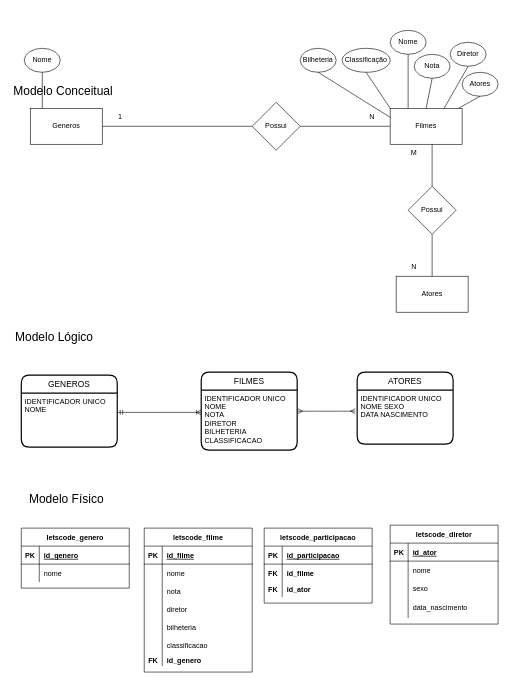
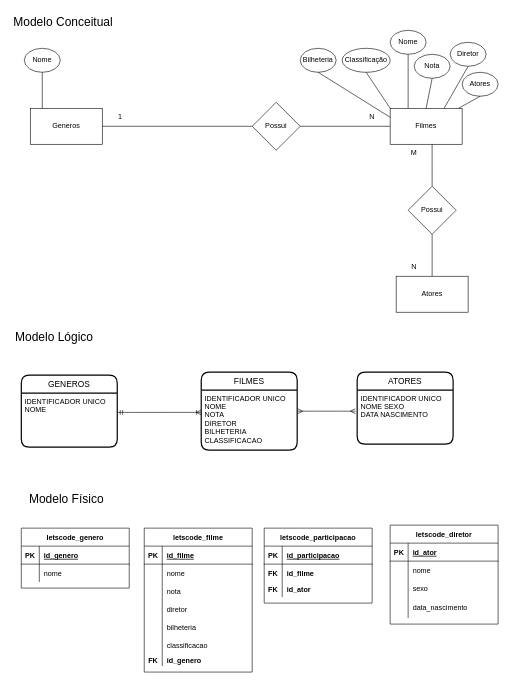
(63, 90) -> (63, 21)
